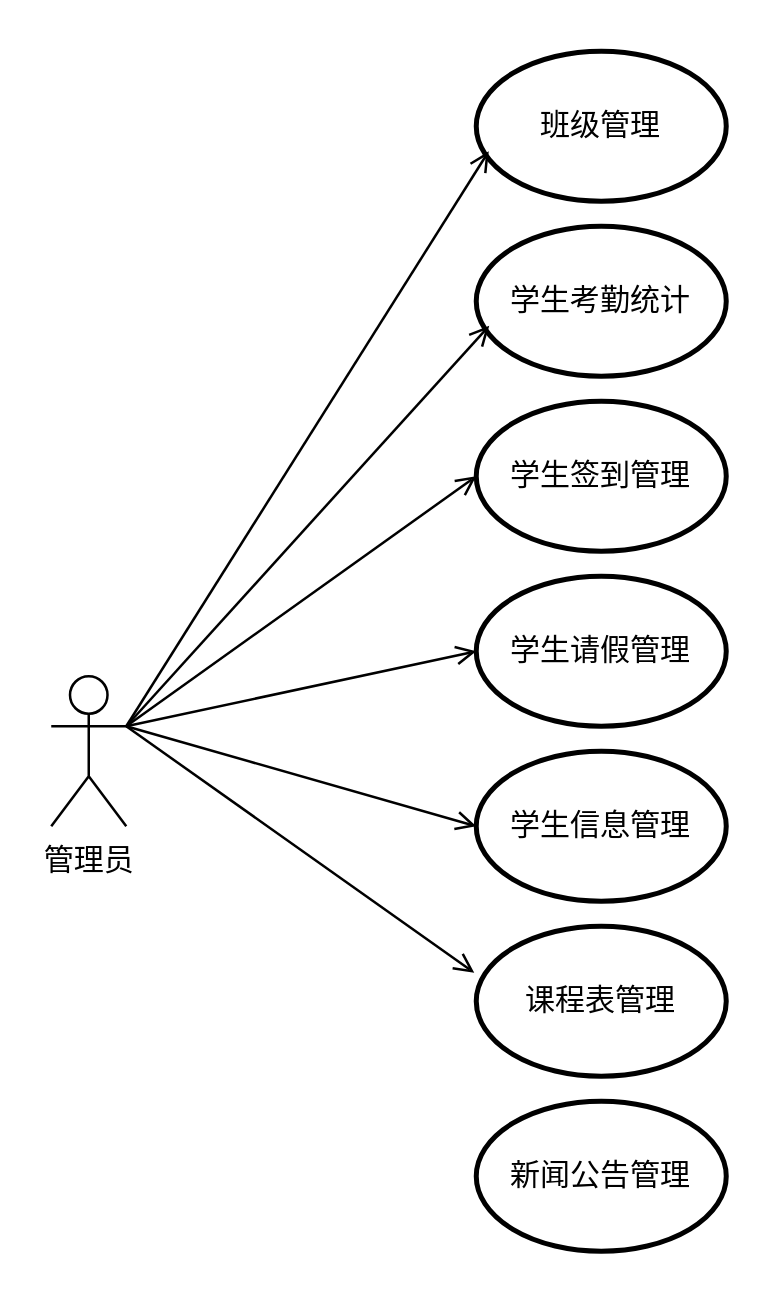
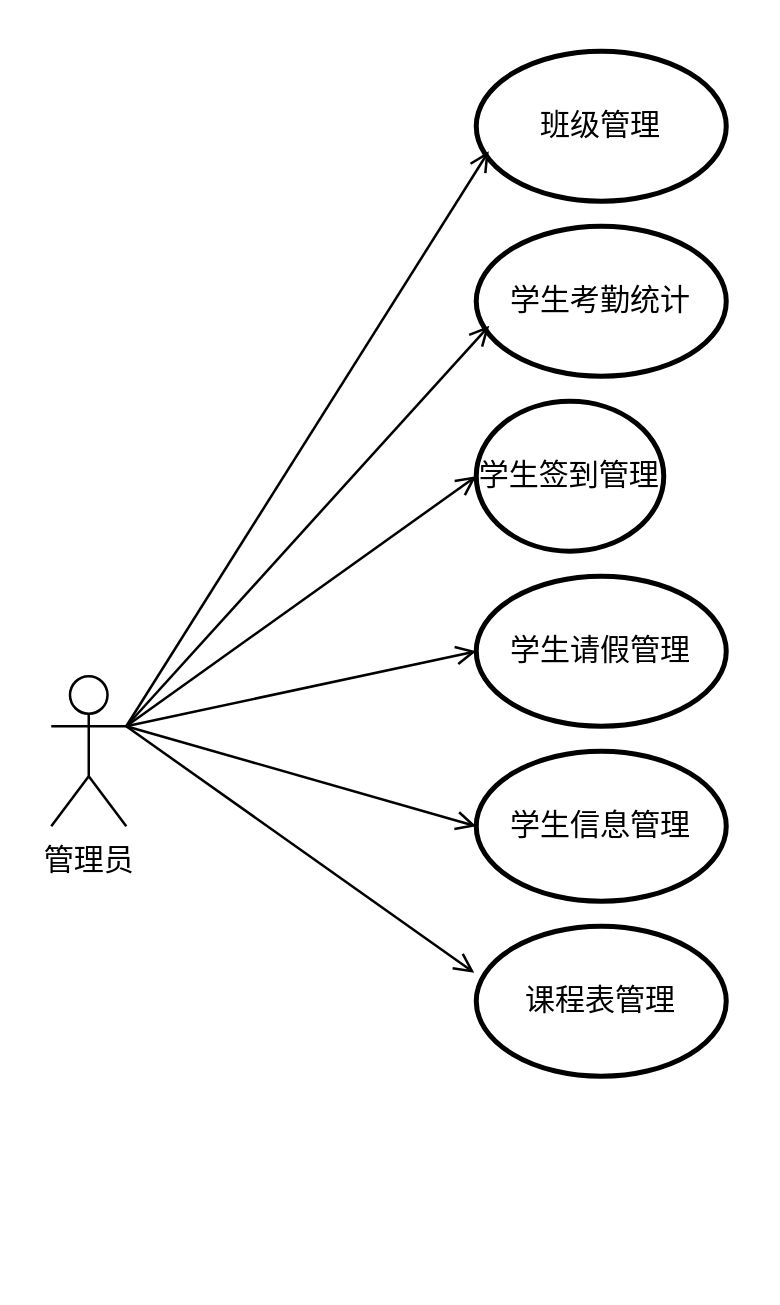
(601, 476) -> (570, 476)
(601, 1176) -> none
